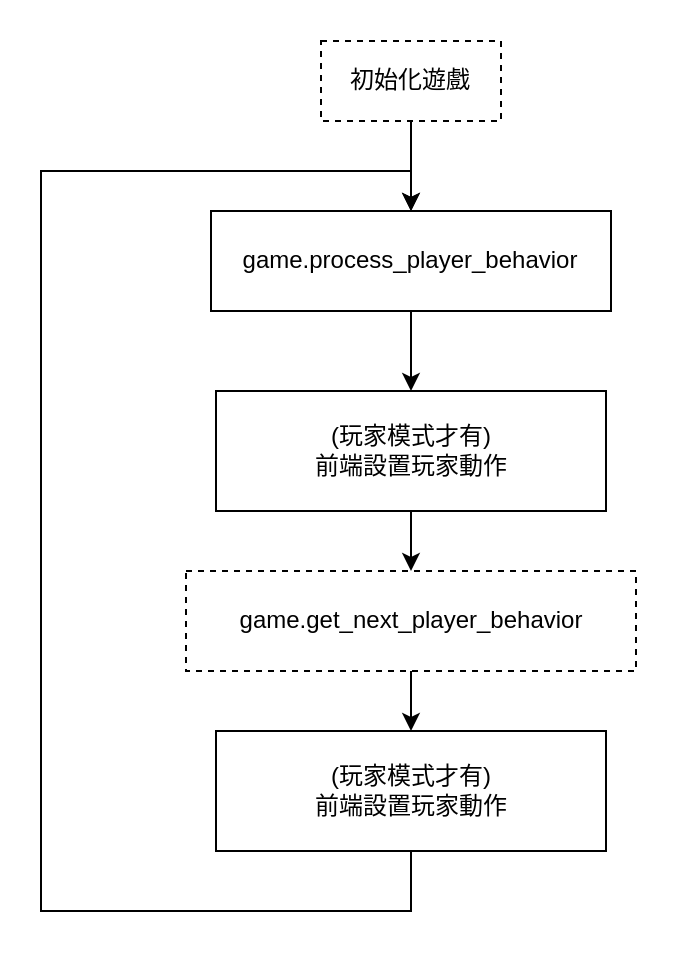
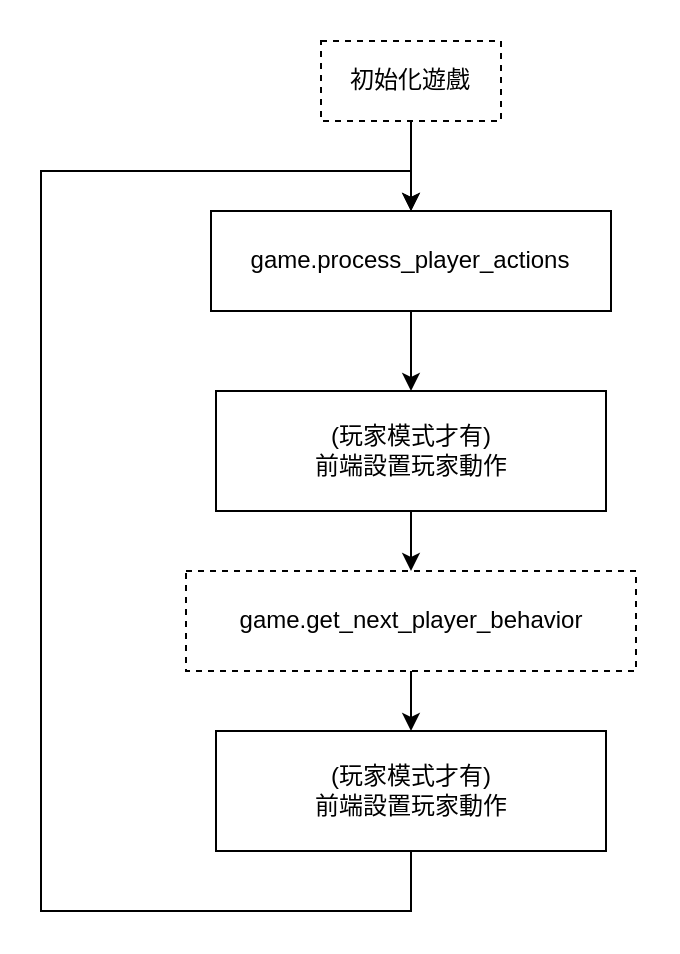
(411, 261) -> (411, 261)
